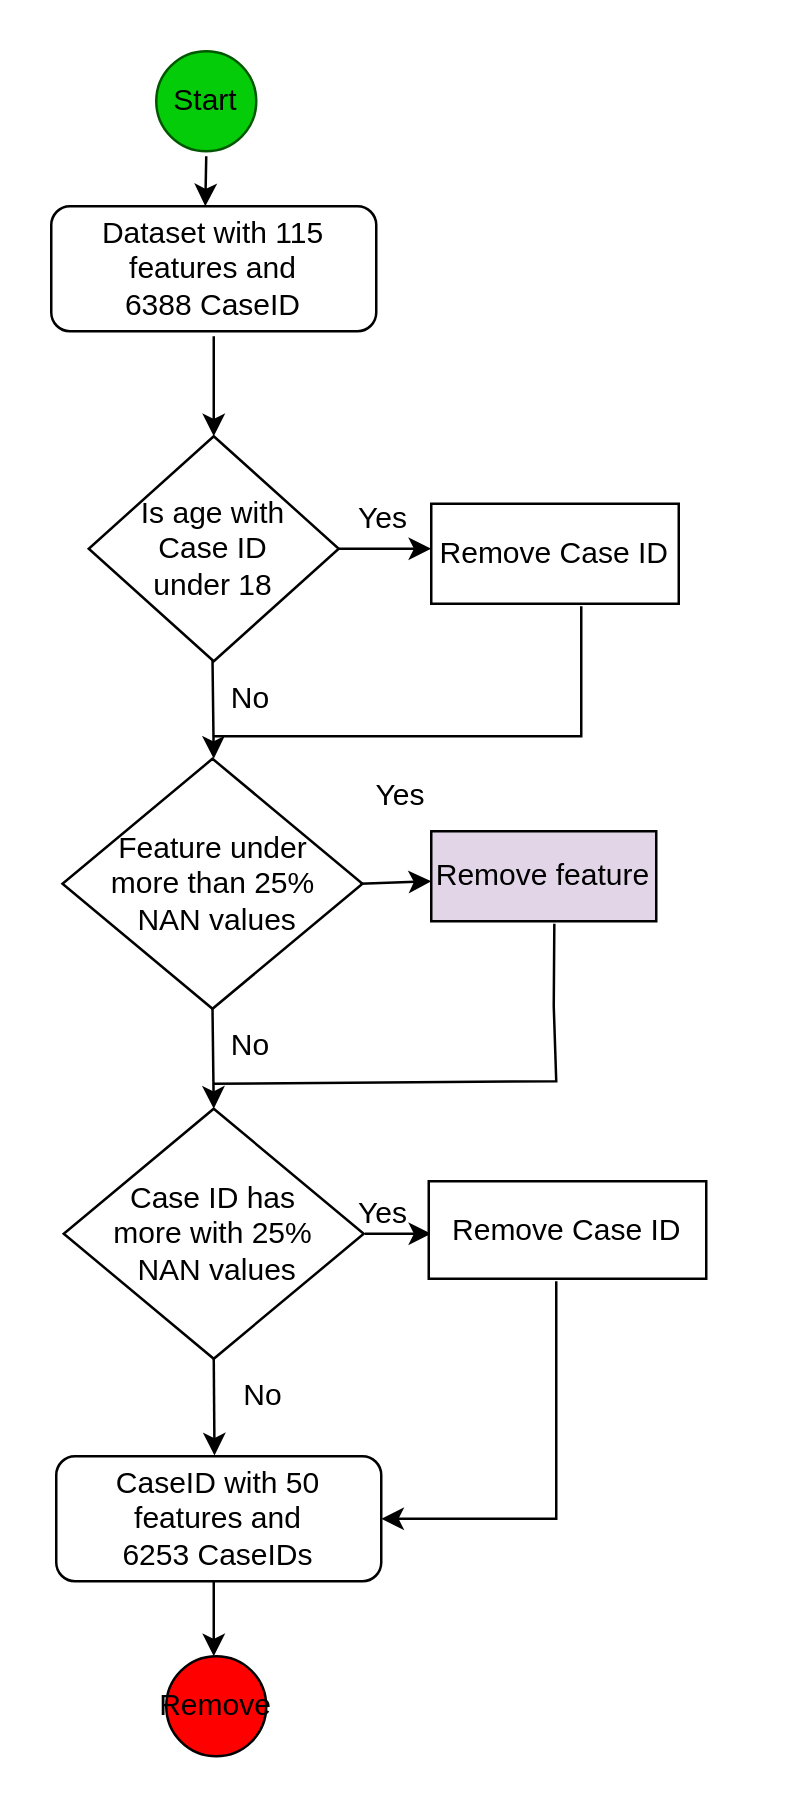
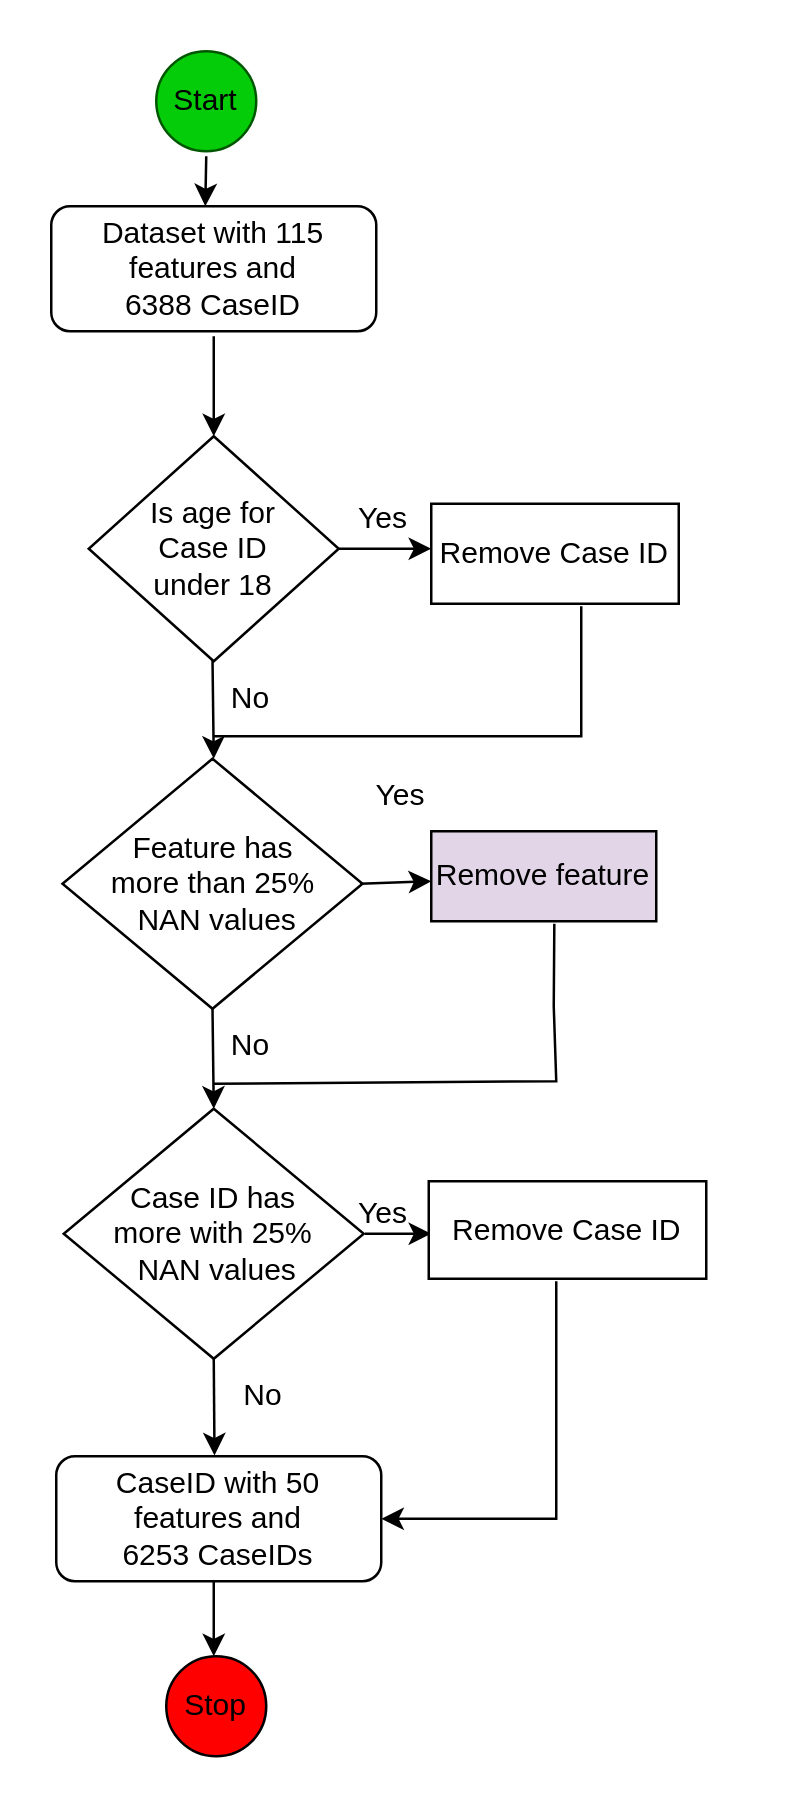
(214, 549) -> (214, 549)
(214, 884) -> (214, 884)
(216, 1706) -> (216, 1706)
